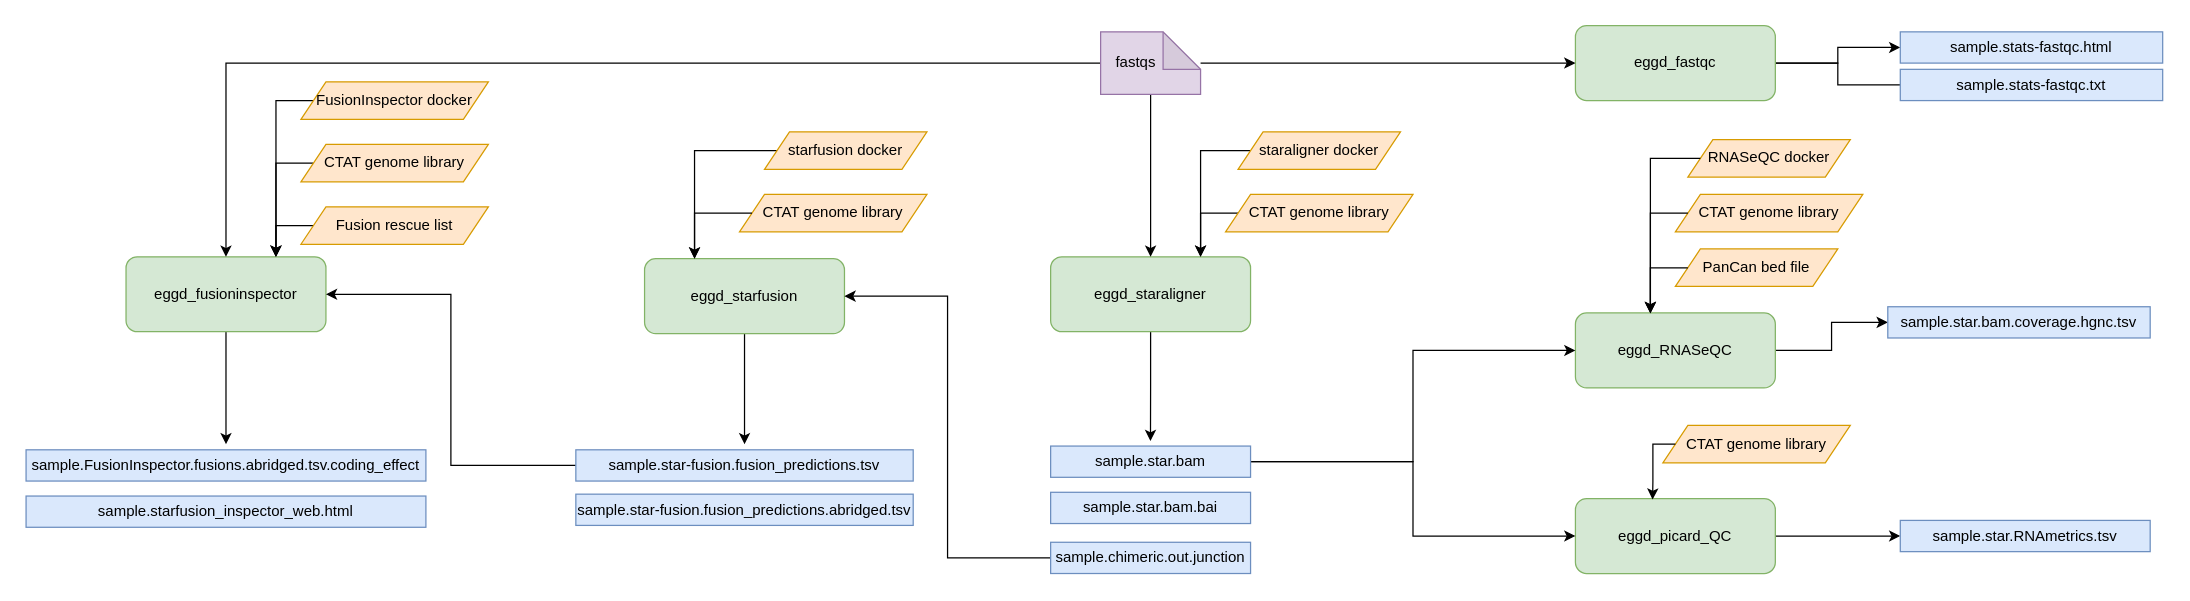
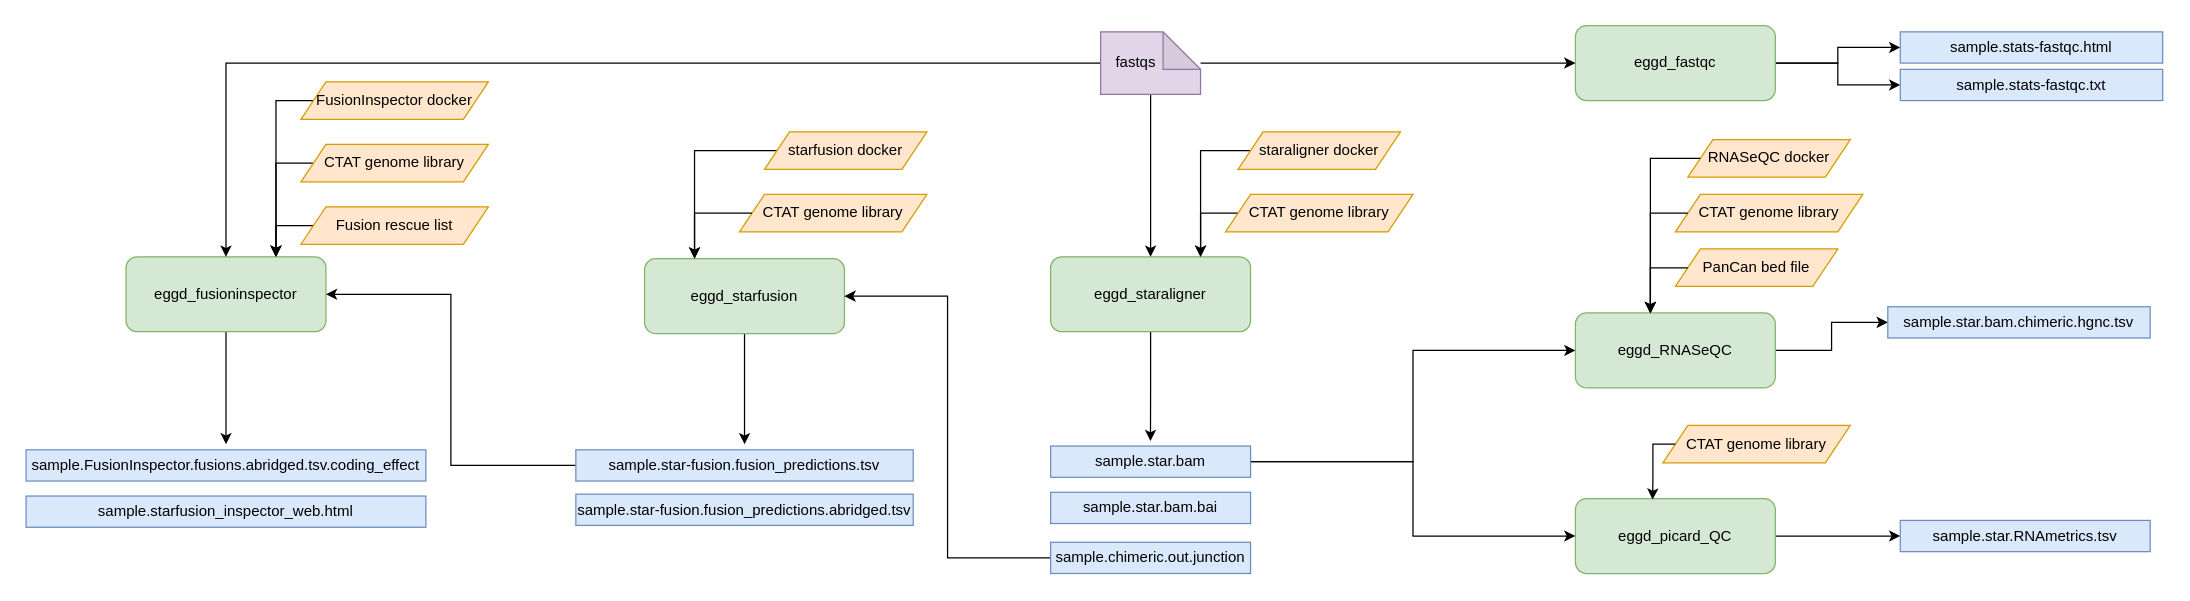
(1893, 85) -> (1890, 85)
(2019, 323) -> (2019, 323)
